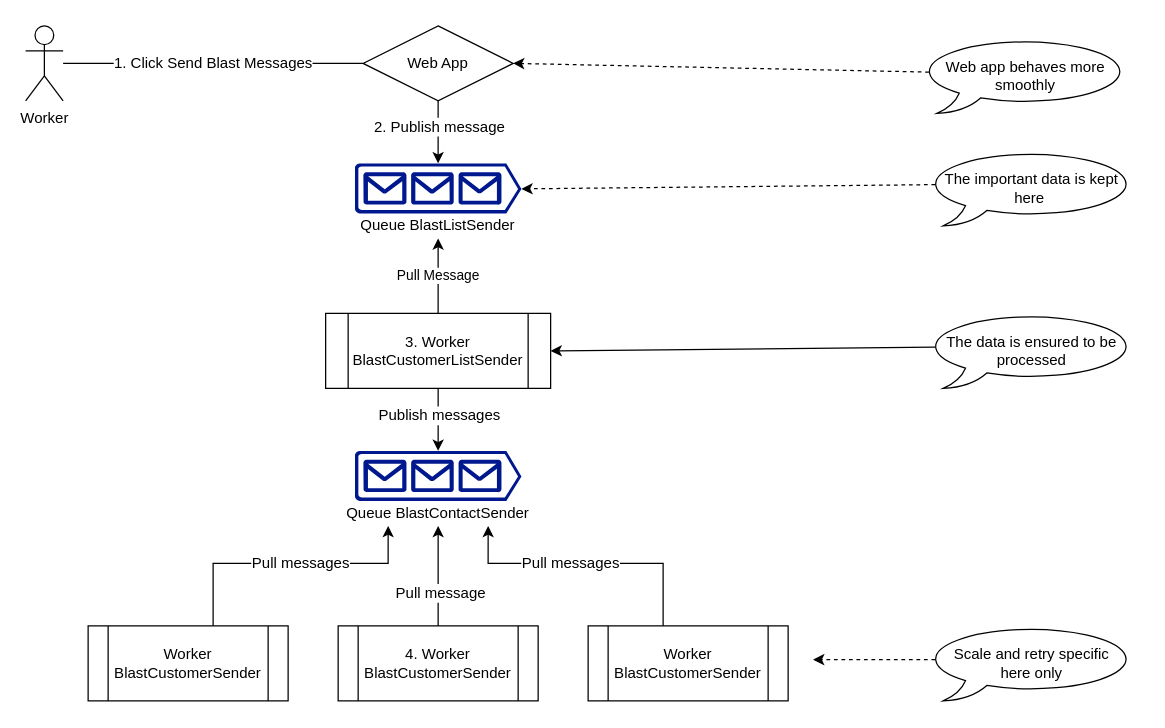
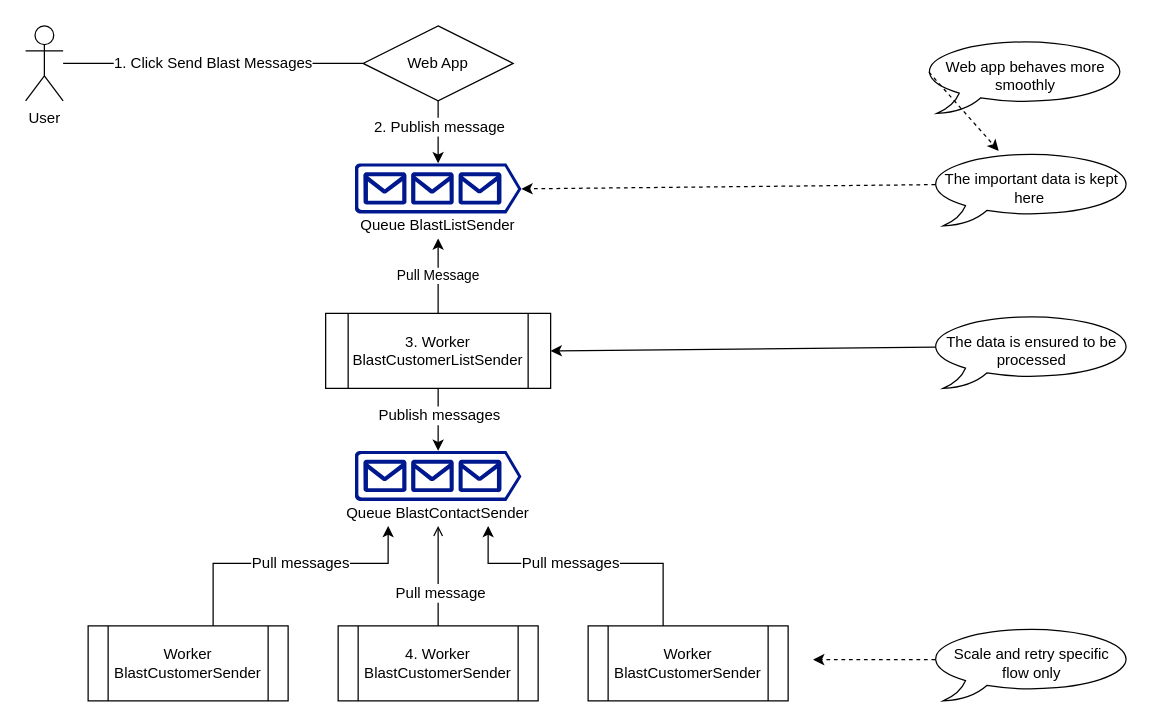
(726, 68) -> (961, 108)
(45, 118) -> (45, 118)
(438, 536) -> (438, 533)
(1032, 663) -> (1032, 663)
